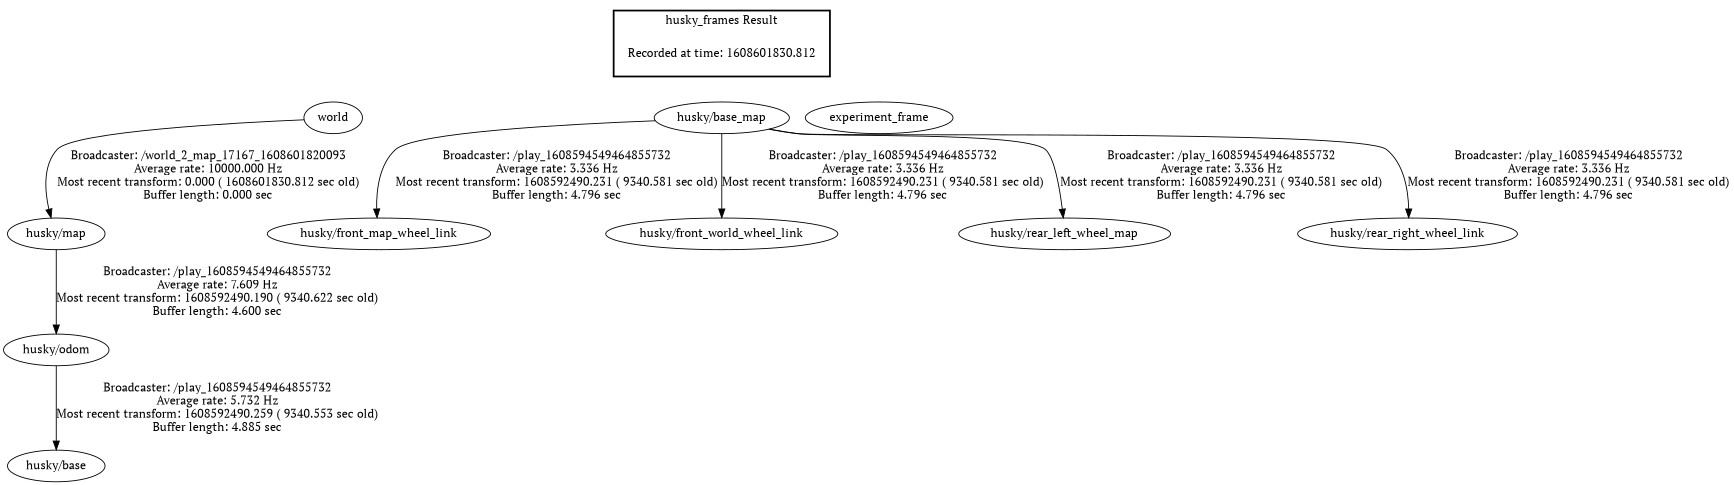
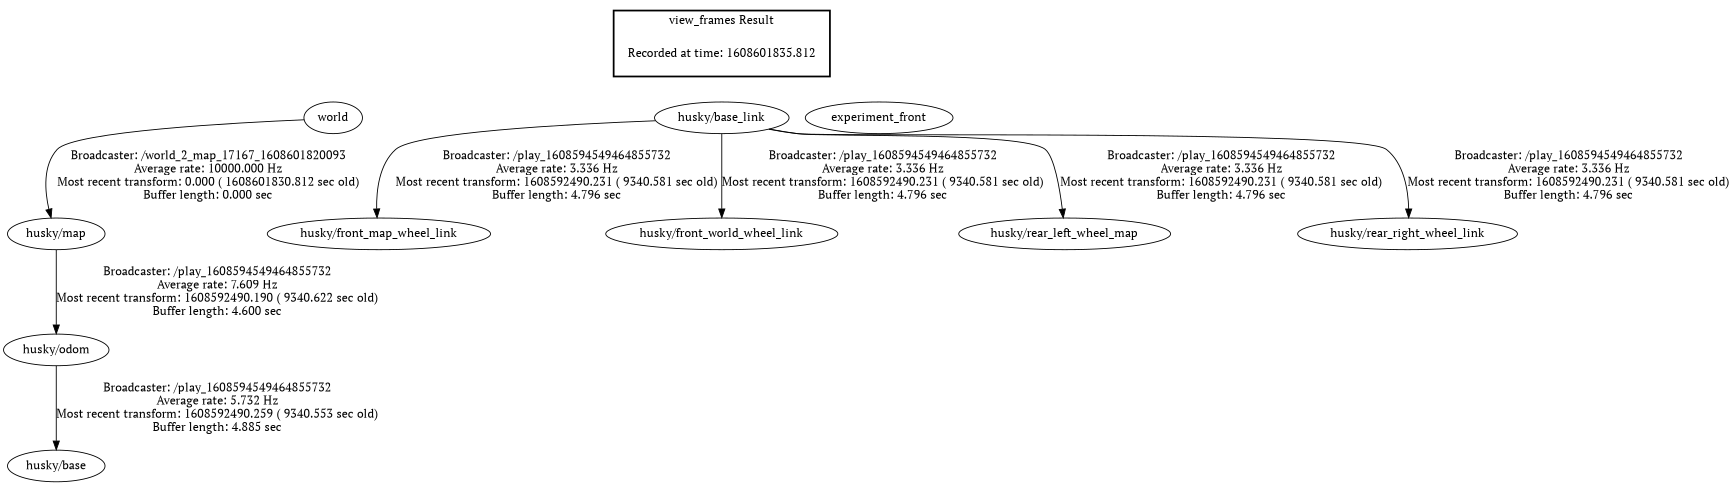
(722, 21) -> (722, 21)
(722, 54) -> (722, 54)
(722, 118) -> (722, 118)
(879, 118) -> (879, 118)
